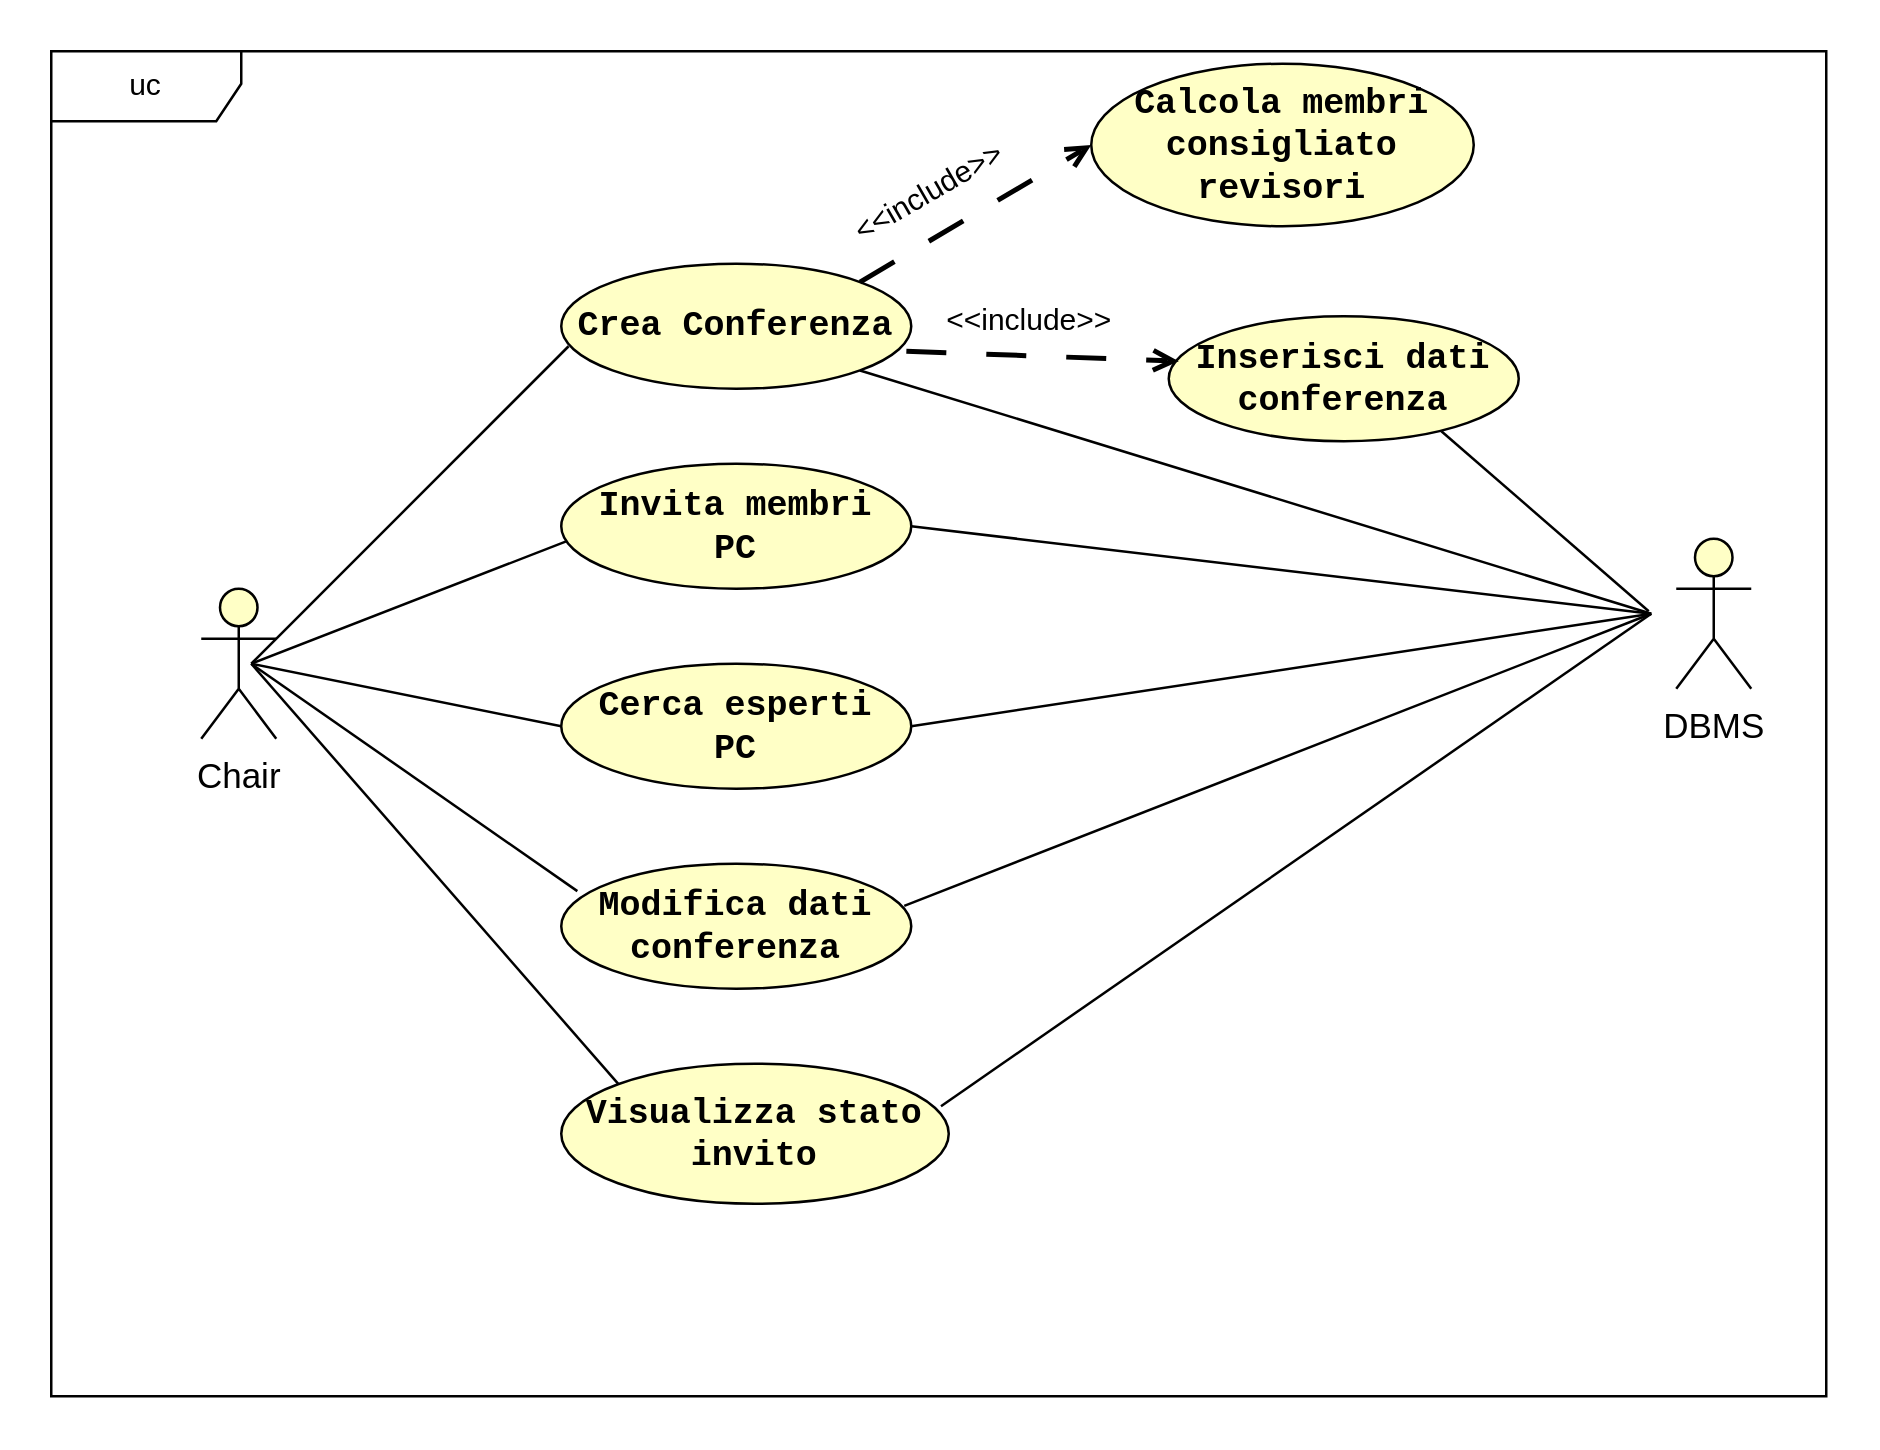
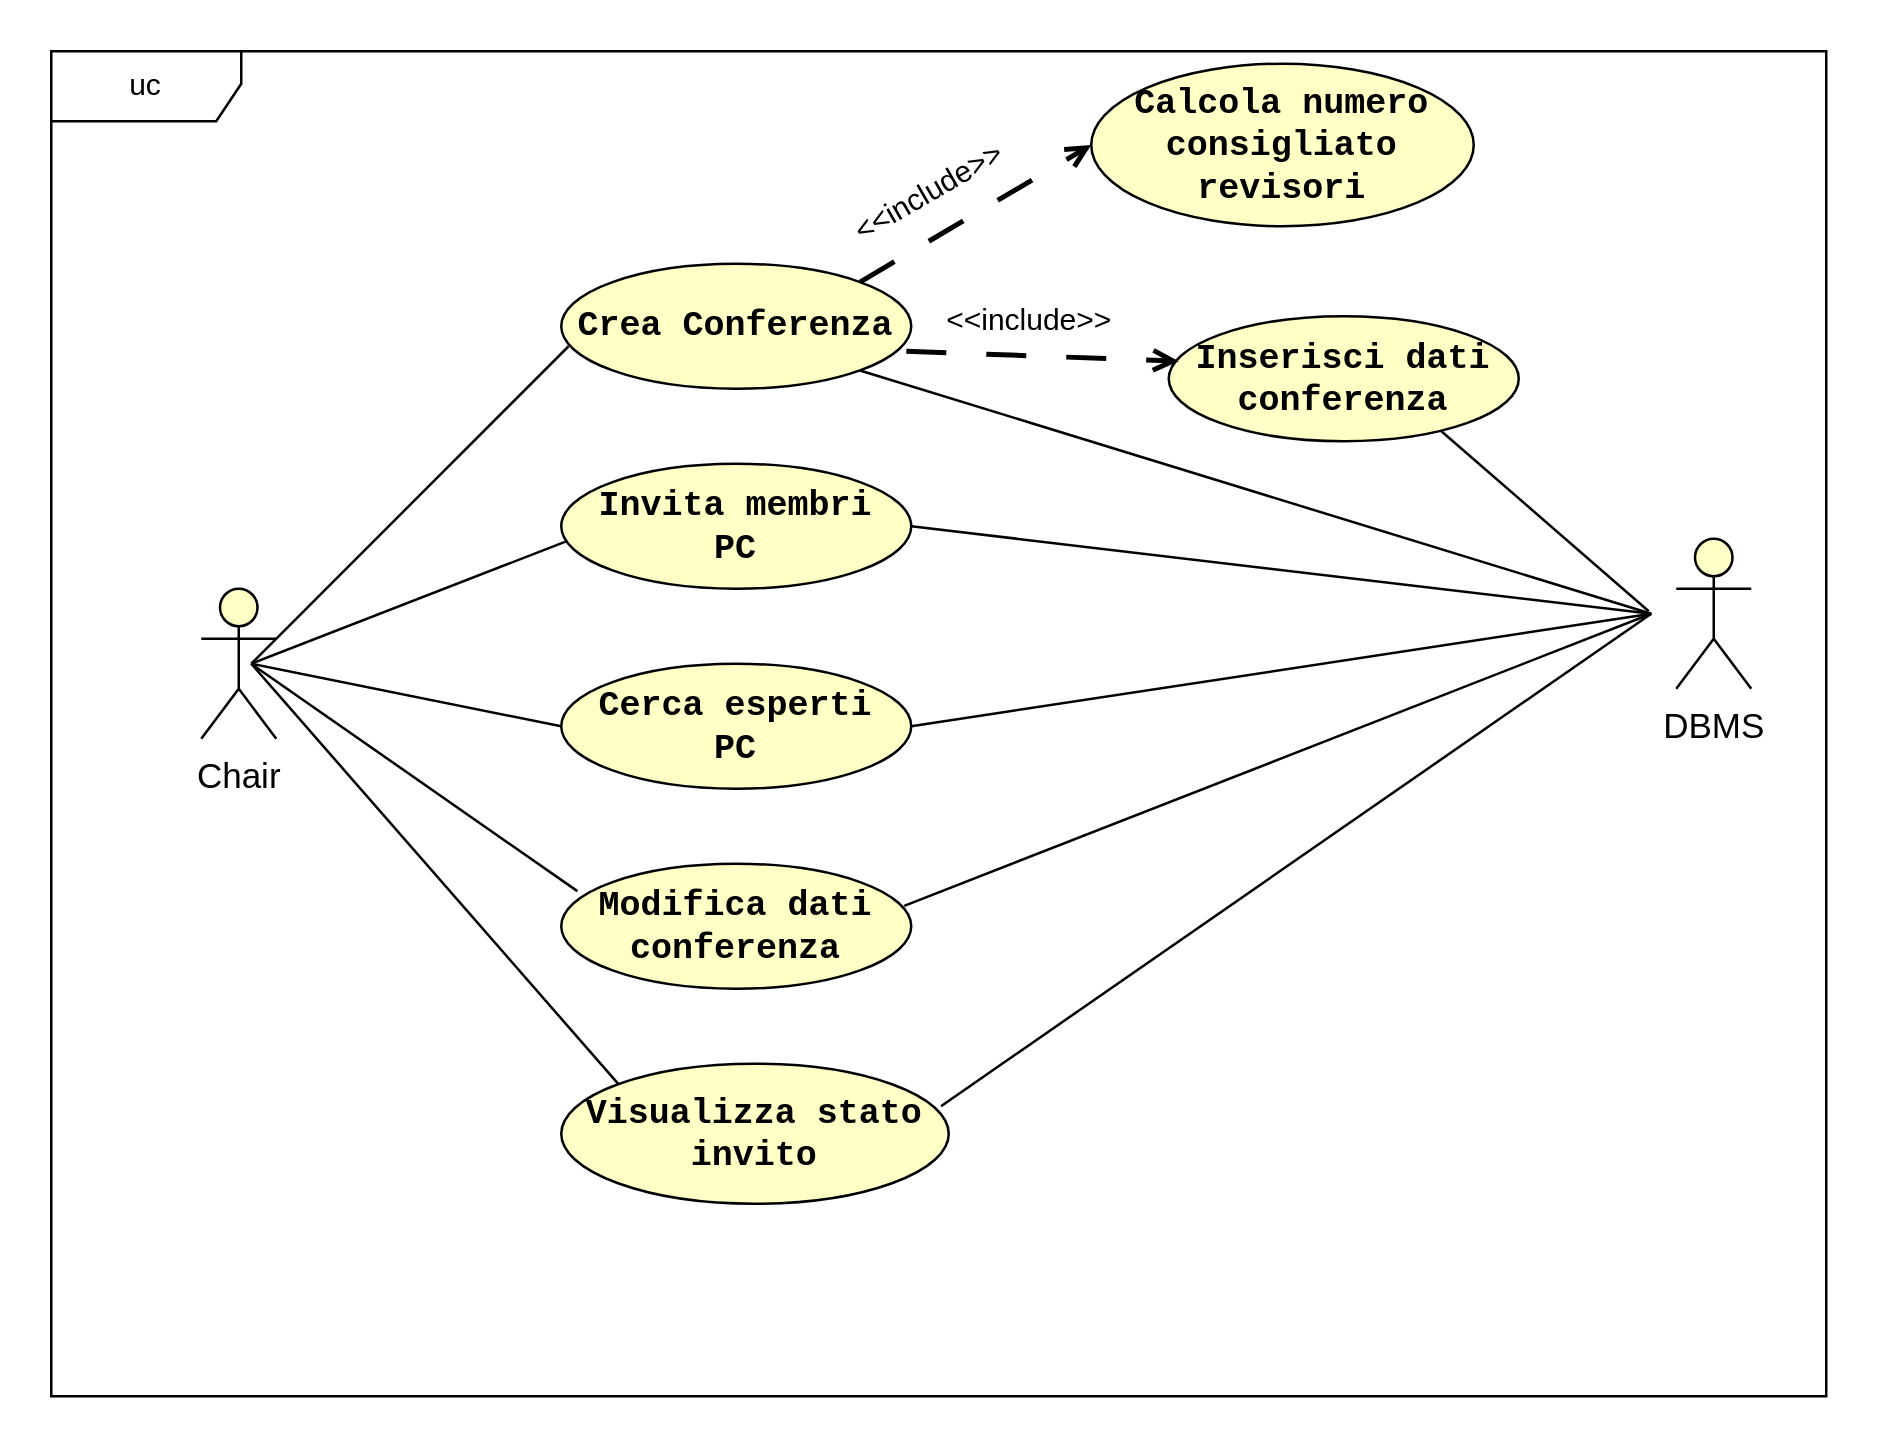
(1283, 146) -> (1283, 146)
